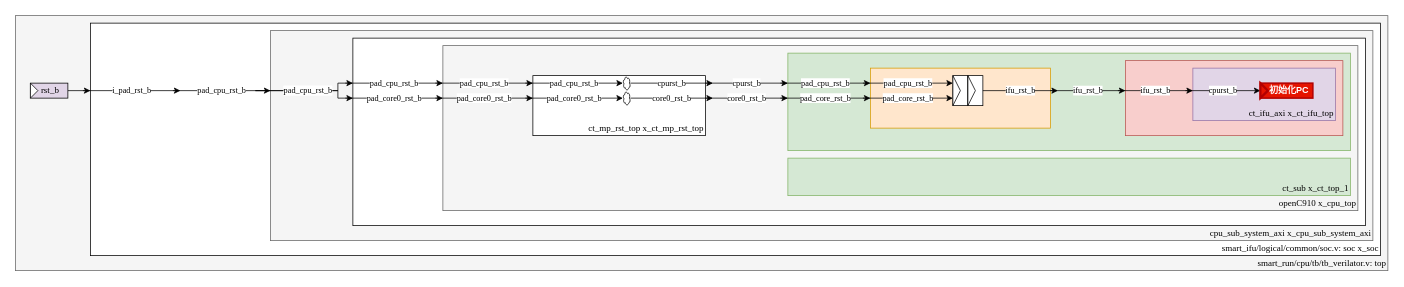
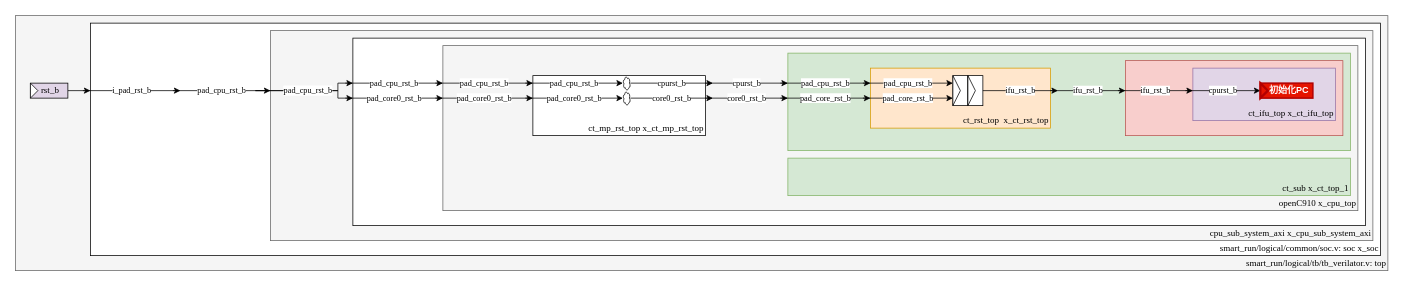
(1281, 113) -> (1279, 113)
none -> (979, 120)
(1285, 248) -> (1284, 248)
(1302, 263) -> (1295, 263)
